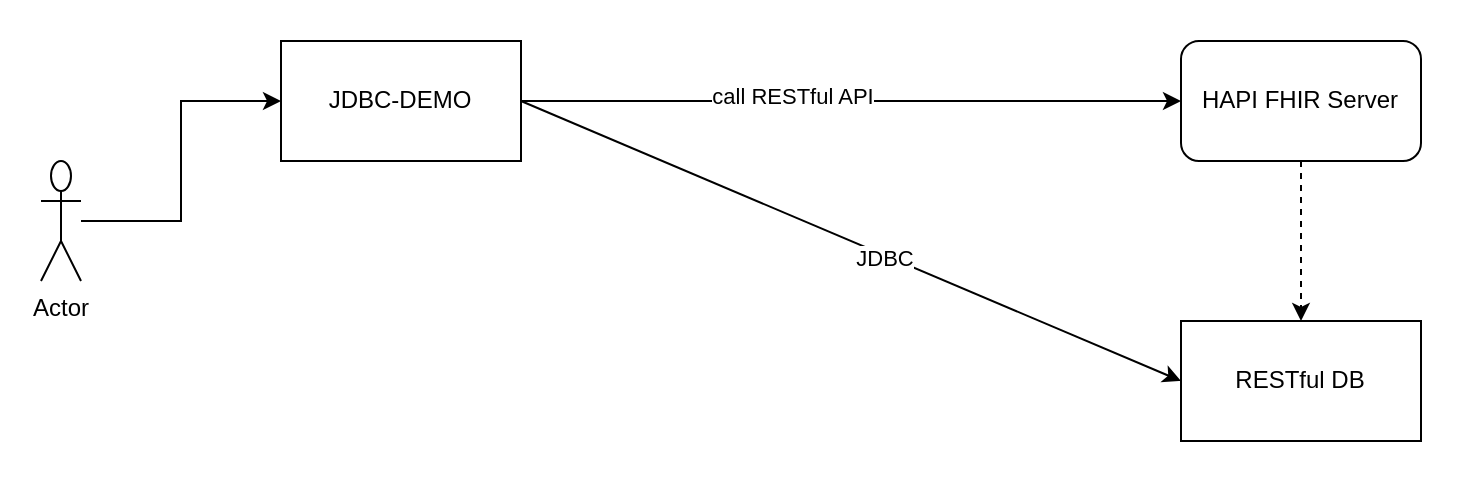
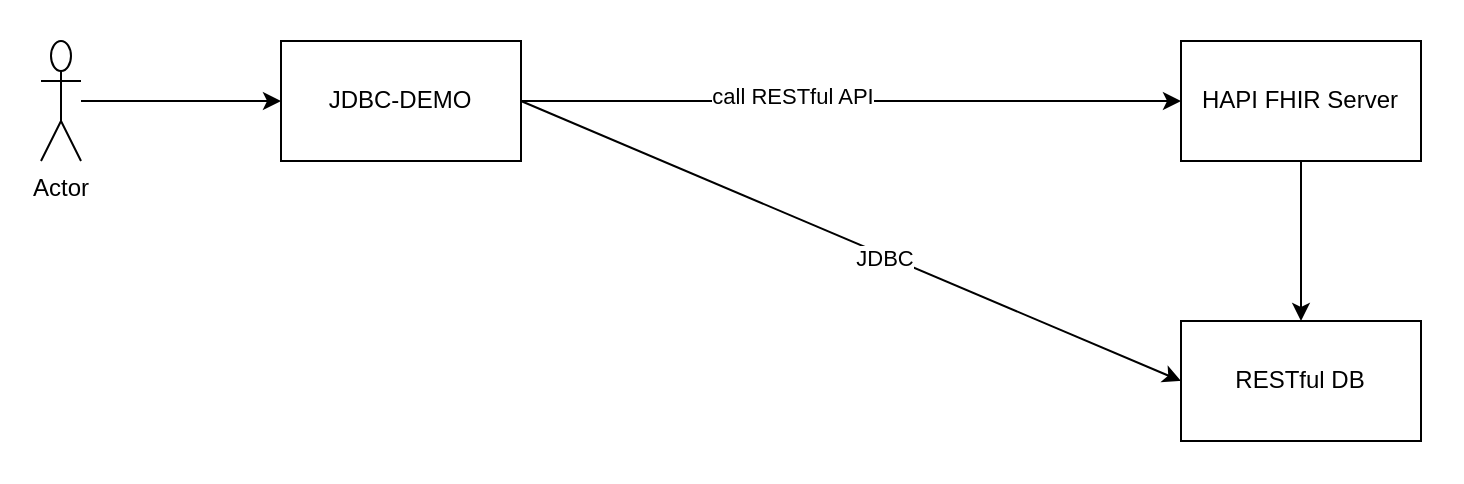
(1301, 101) -> (1301, 101)
(61, 221) -> (61, 101)
(1301, 234) -> (1301, 234)
